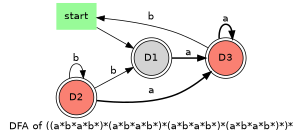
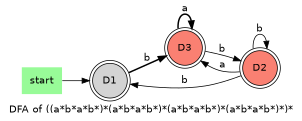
(158, 27) -> (220, 54)
(189, 52) -> (147, 58)
(154, 100) -> (223, 71)
